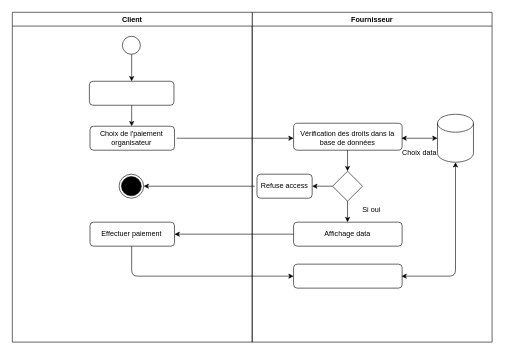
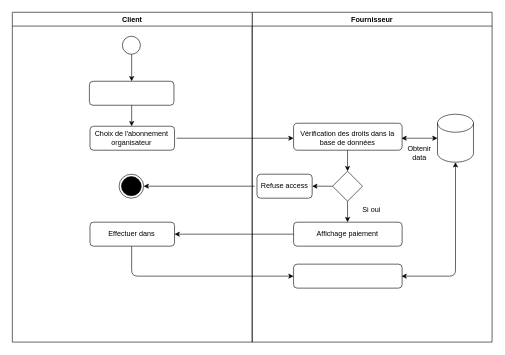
(132, 138) -> (132, 138)
(420, 153) -> (420, 153)
(132, 234) -> (132, 234)
(348, 234) -> (348, 234)
